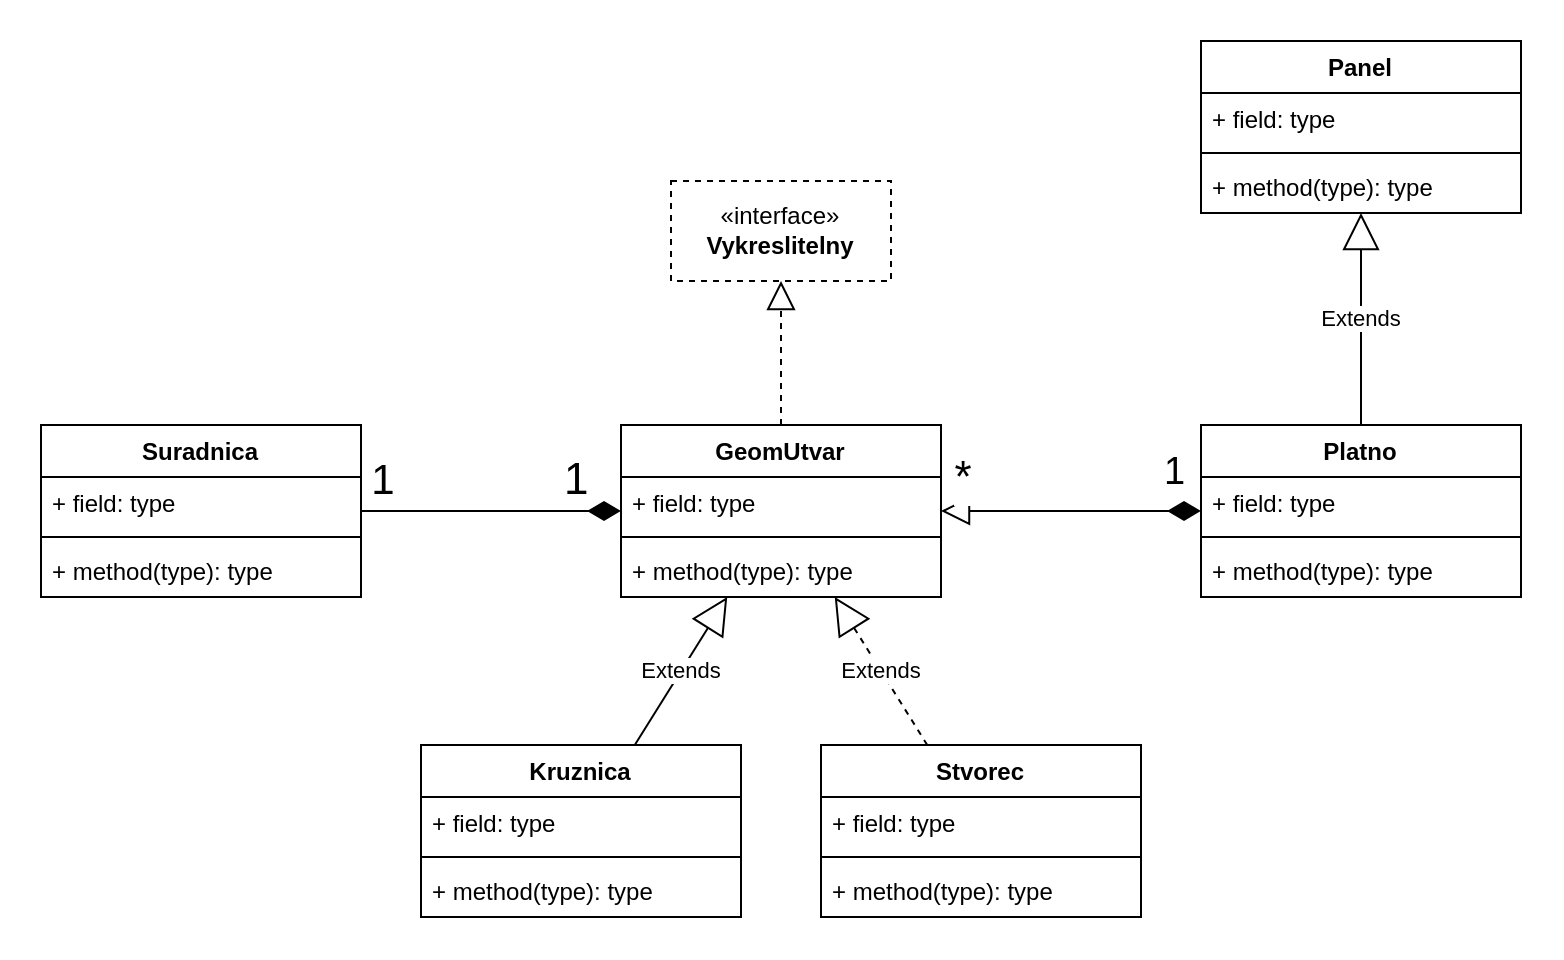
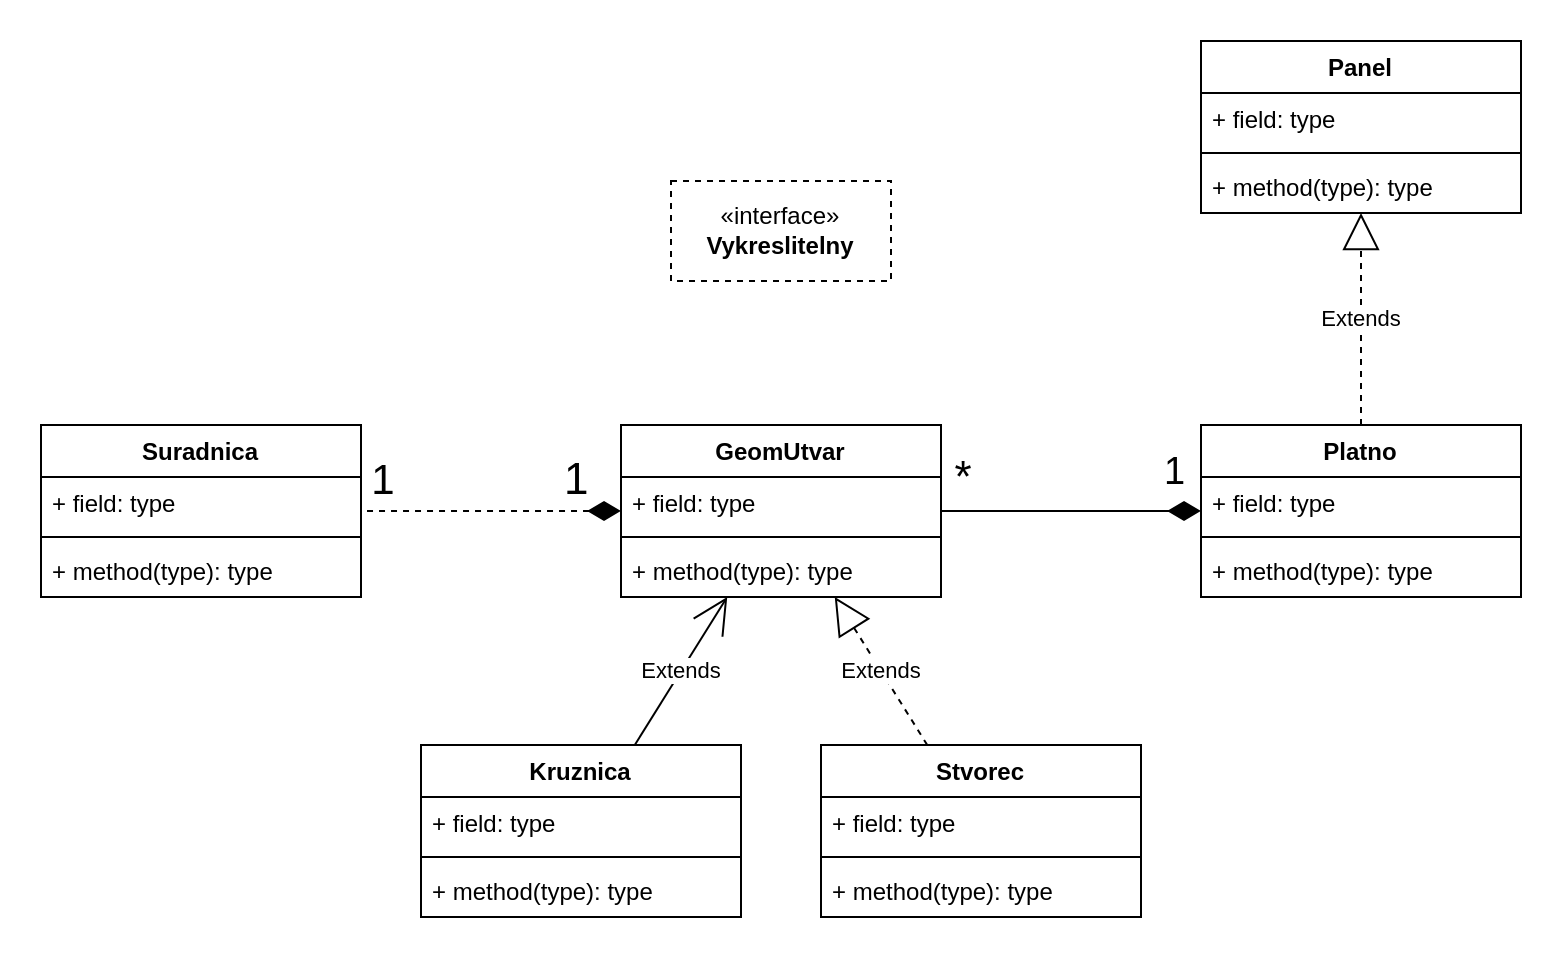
(781, 369) -> none
(1361, 375) -> (1361, 375)
(474, 511) -> (474, 511)
(970, 511) -> (958, 511)
(708, 629) -> (716, 615)
